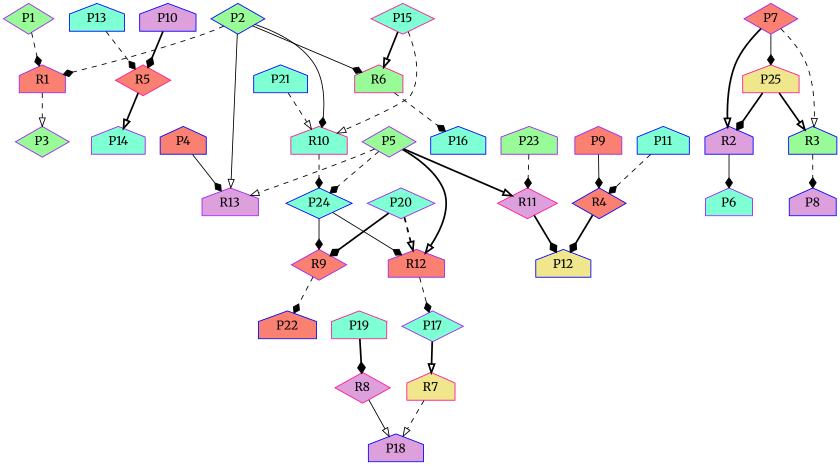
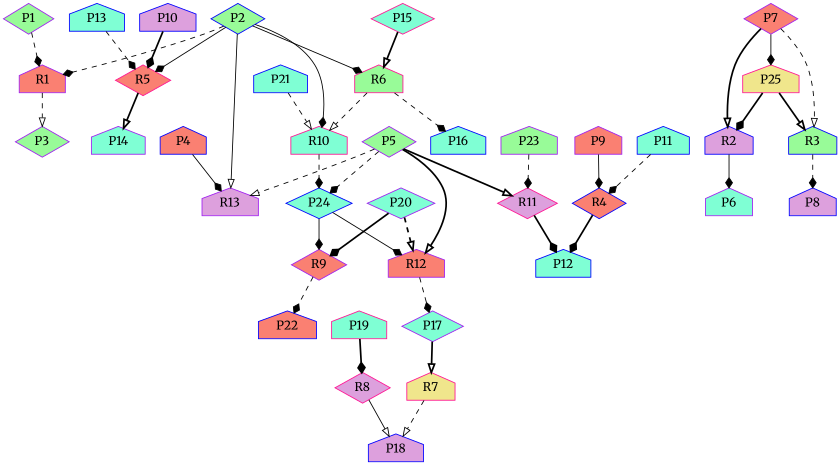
none -> (195, 47)
(410, 96) -> (351, 109)
(563, 265) -> (563, 265)
